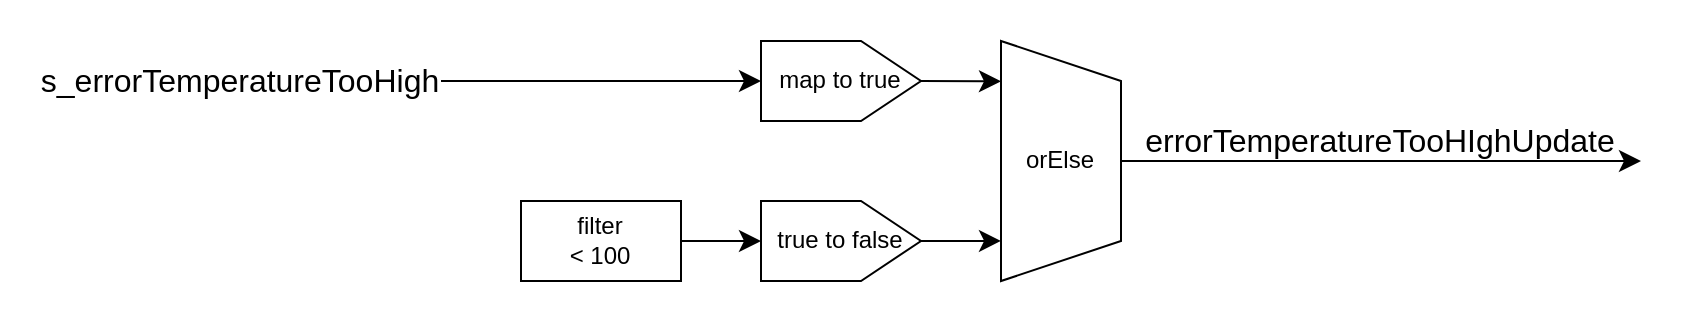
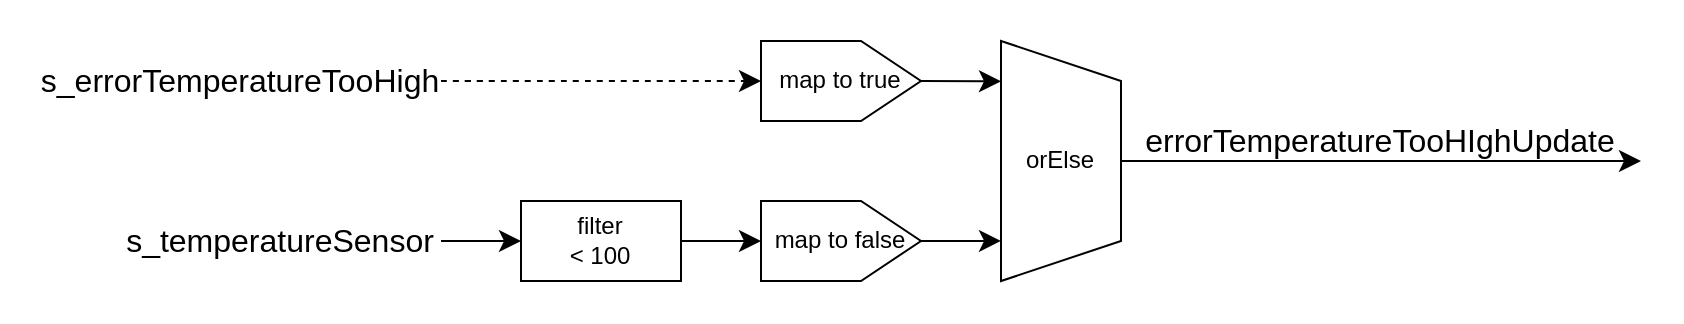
(593, 81) -> (593, 81)
none -> (281, 241)
none -> (474, 241)
(841, 241) -> (841, 241)
